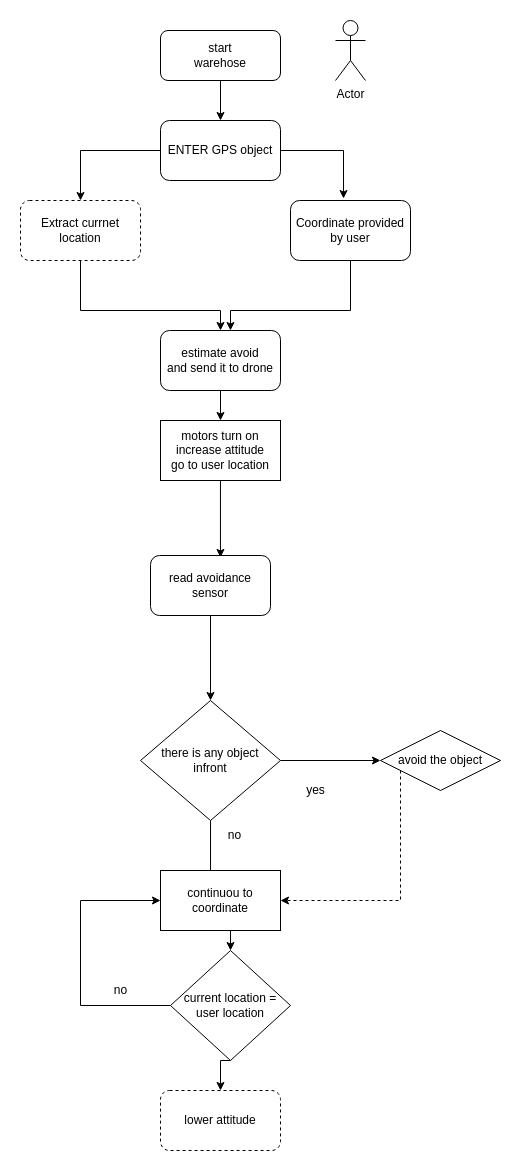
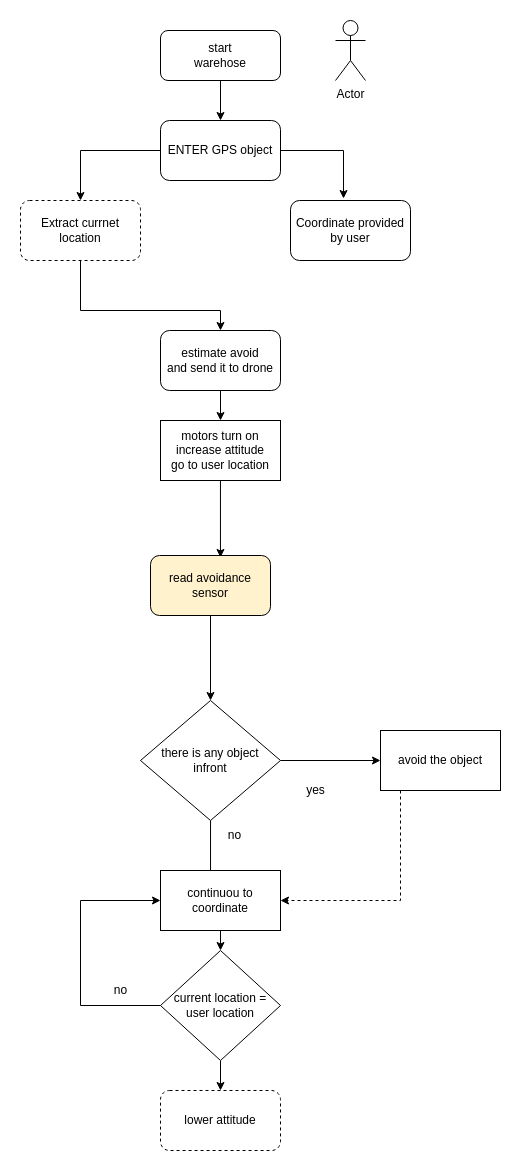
(310, 311) -> none
(211, 586) -> (211, 586)
(441, 761) -> (441, 761)
(231, 1006) -> (221, 1006)
